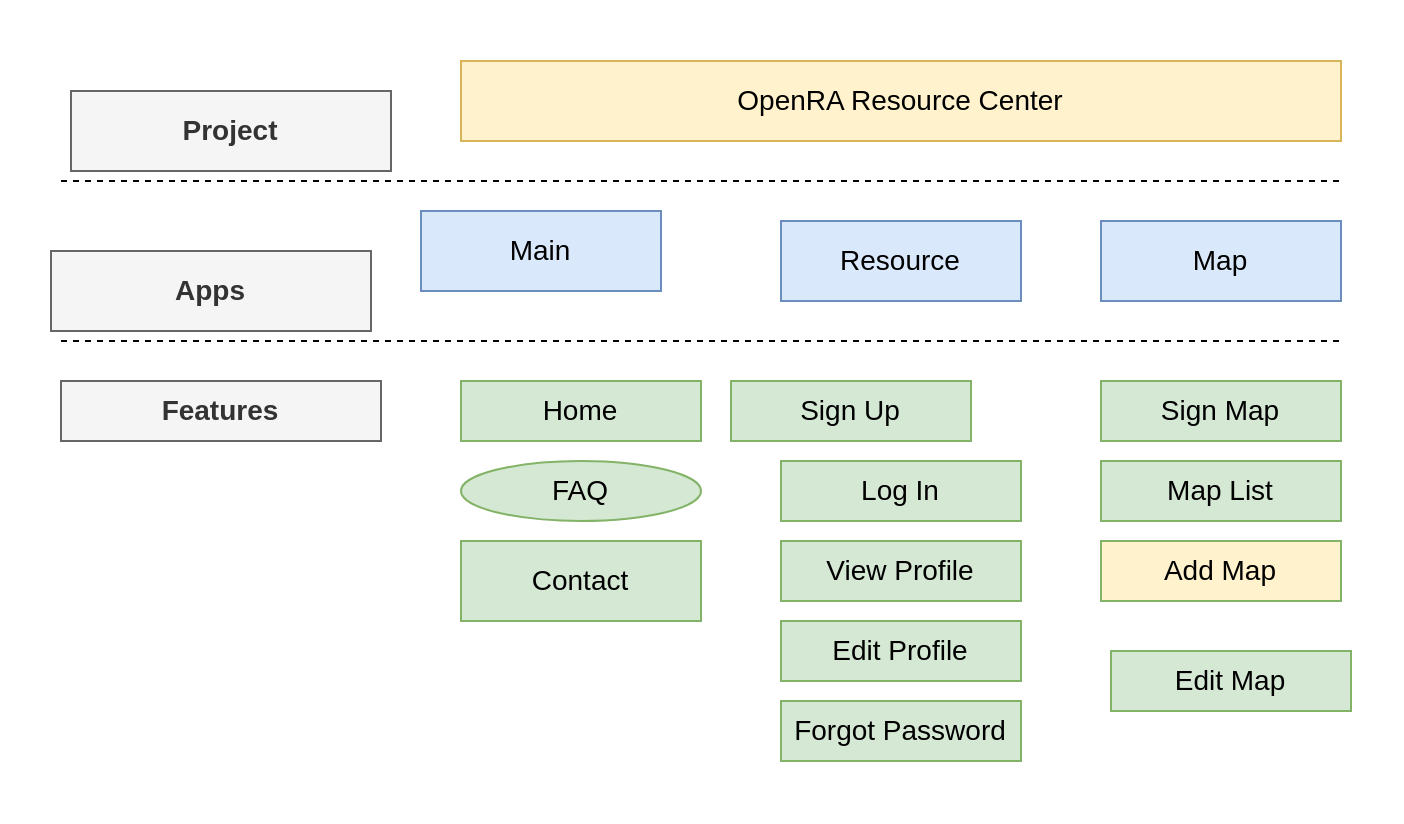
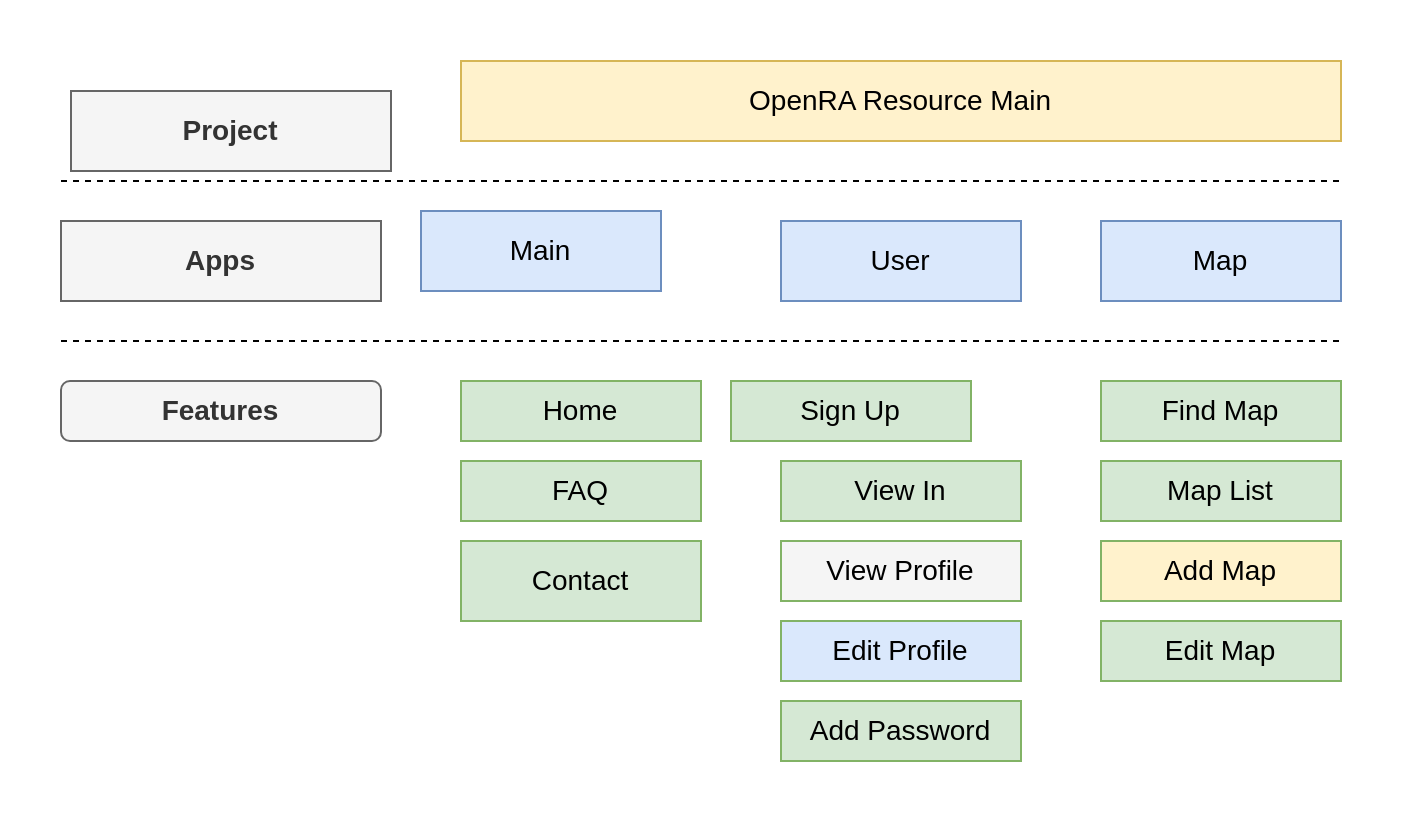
(901, 101) -> (901, 101)
(901, 261) -> (901, 261)
(211, 291) -> (221, 261)
(221, 411) -> (221, 411)
(1221, 411) -> (1221, 411)
(581, 491) -> (581, 491)
(901, 491) -> (901, 491)
(901, 571) -> (901, 571)
(901, 651) -> (901, 651)
(1231, 681) -> (1221, 651)
(901, 731) -> (901, 731)
